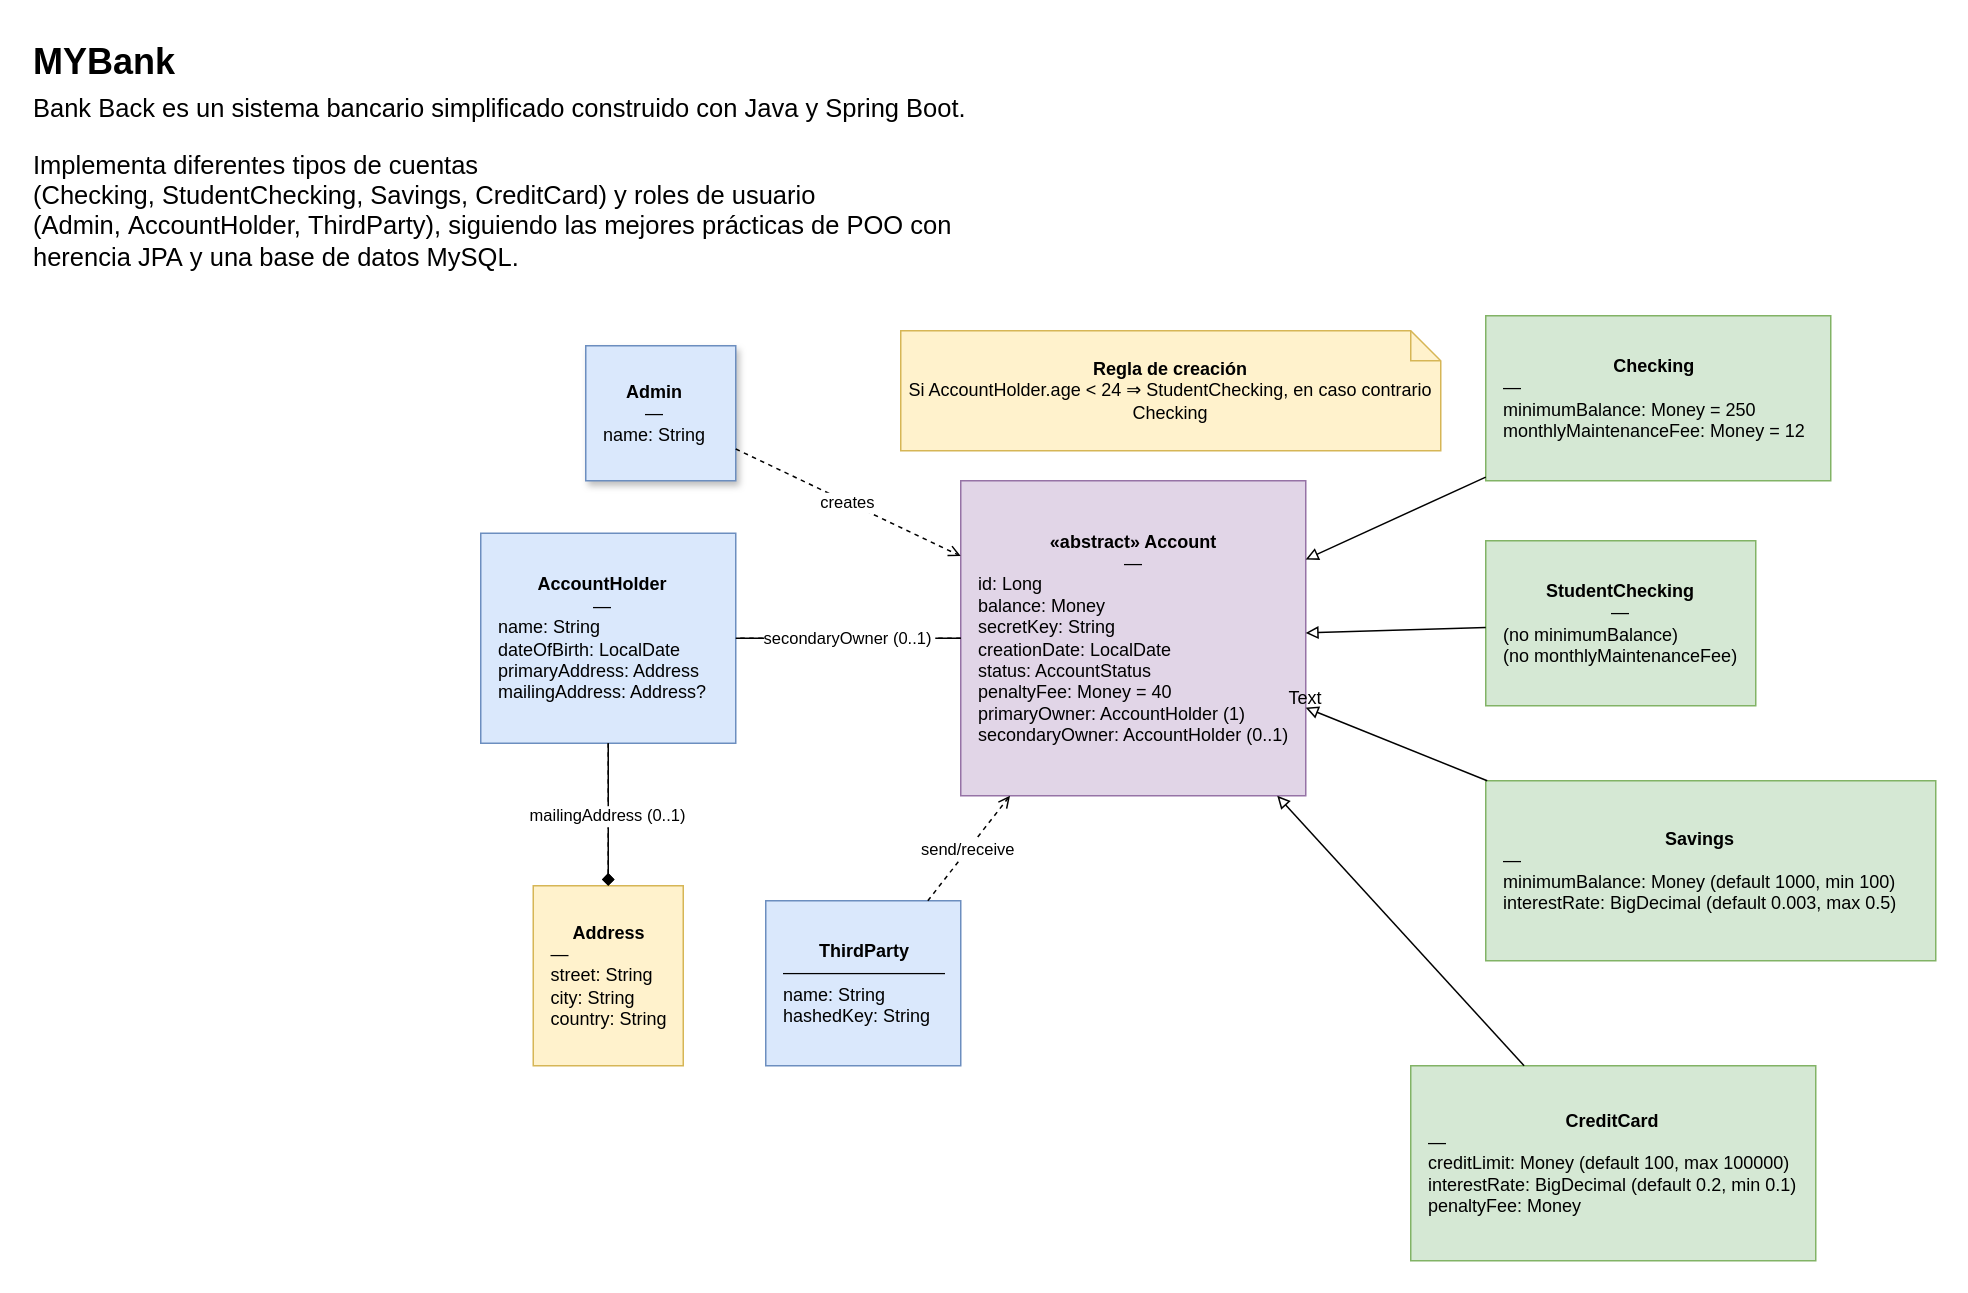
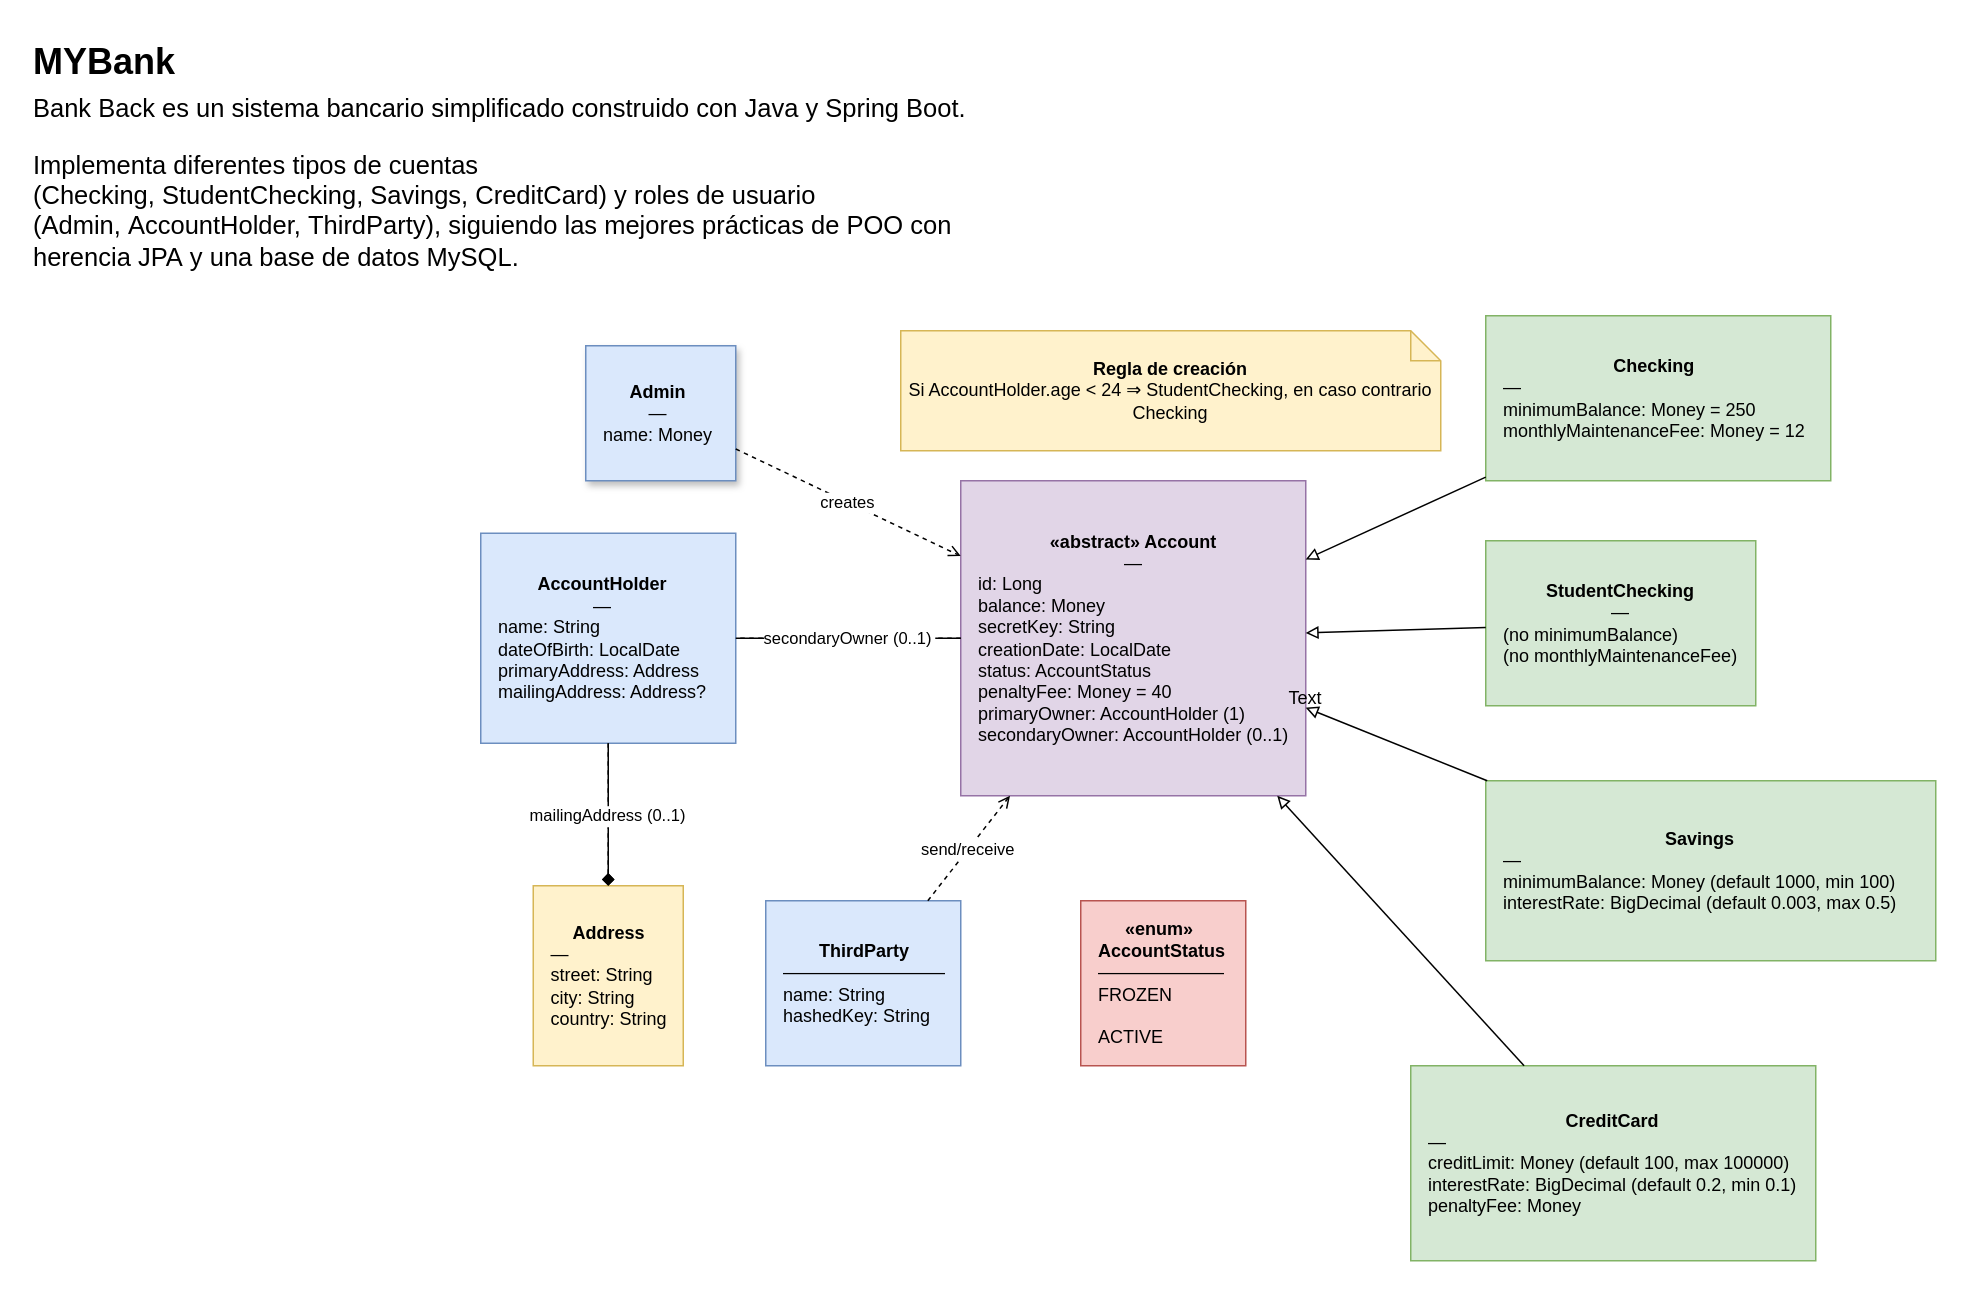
(657, 413) -> (655, 413)
none -> (1163, 983)
